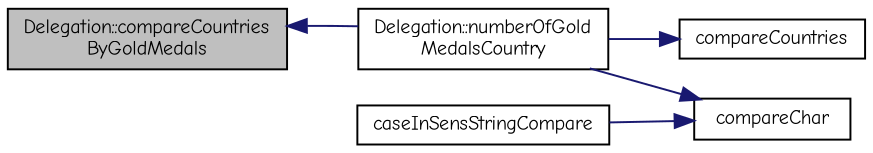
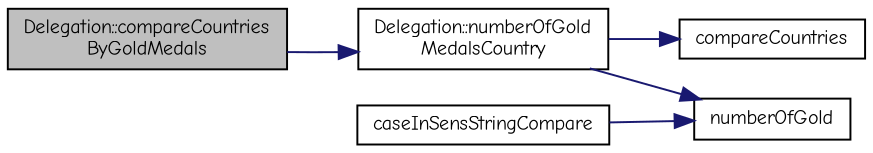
(333, 26) -> (313, 52)
(772, 119) -> (772, 119)
